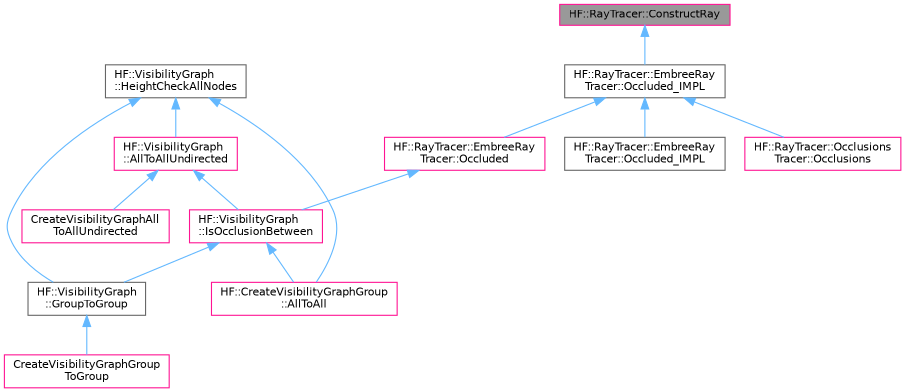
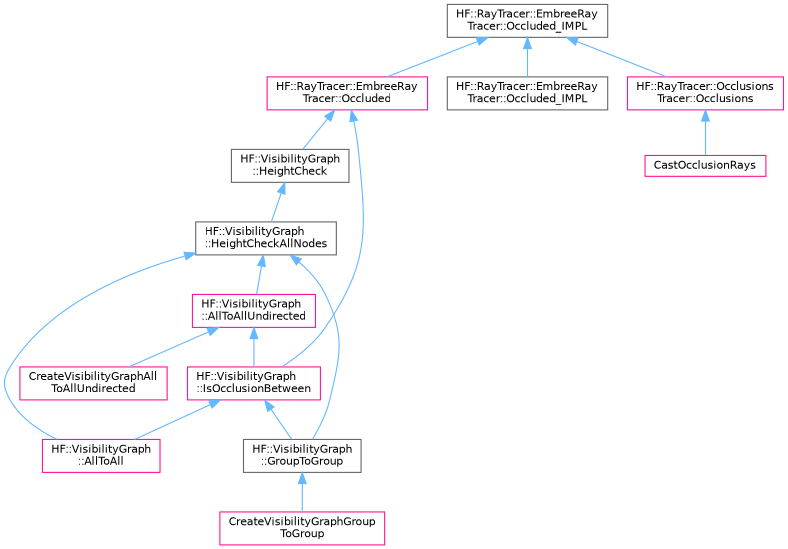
(645, 15) -> none
none -> (290, 166)
none -> (705, 166)
(304, 299) -> (101, 456)
